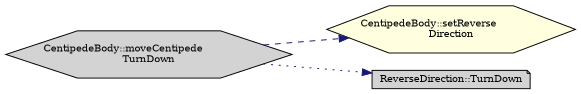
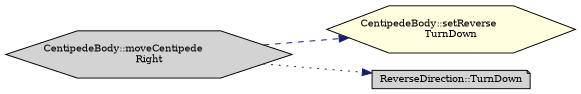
(451, 29) -> (451, 29)
(149, 54) -> (149, 54)
